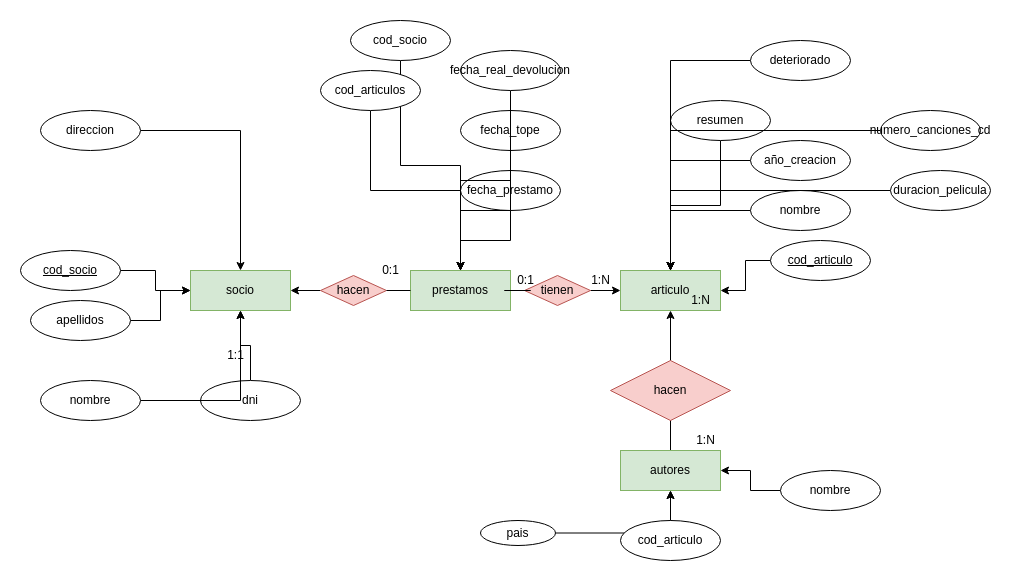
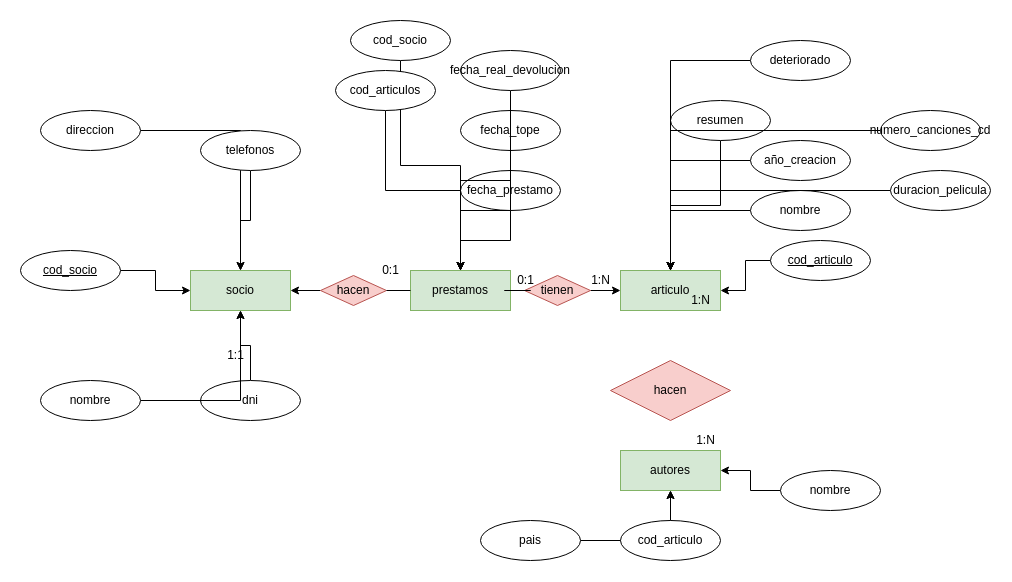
(371, 91) -> (386, 91)
none -> (251, 151)
none -> (251, 200)
(81, 321) -> none
(160, 321) -> none
(671, 339) -> none
(518, 533) -> (531, 541)
